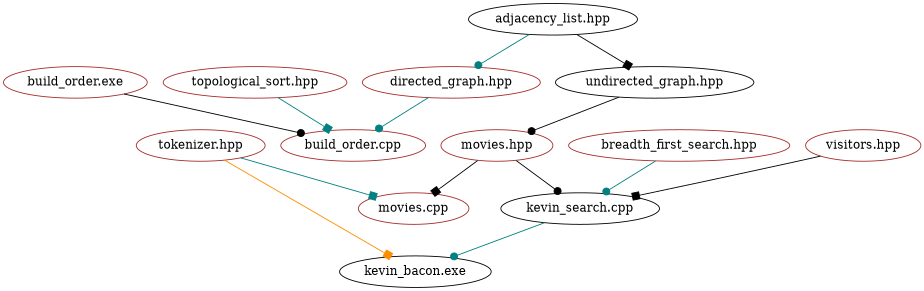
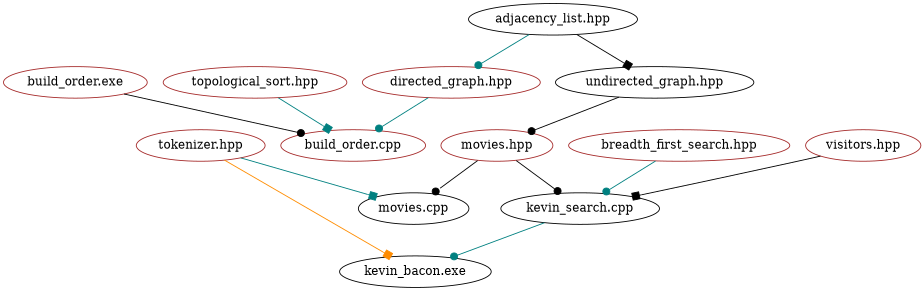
(459, 174) -> (459, 174)
(414, 209) -> (414, 209)
